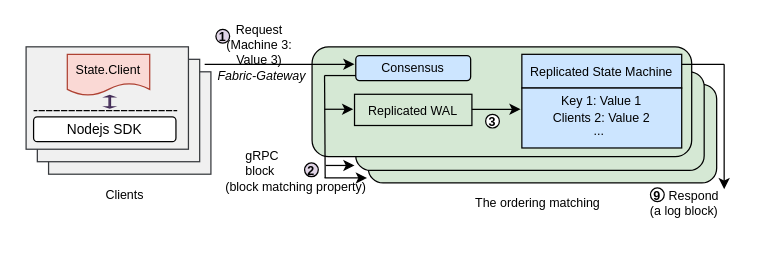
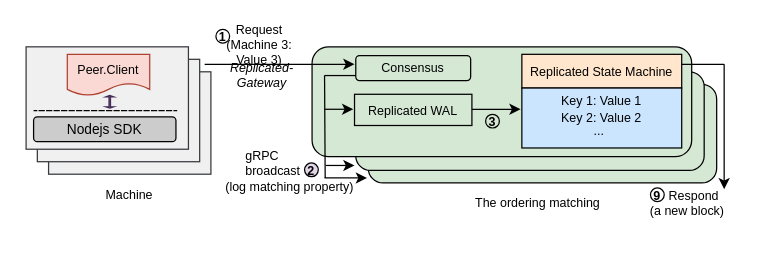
(223, 36) -> (223, 36)
(413, 68) -> (413, 68)
(108, 69) -> (108, 69)
(602, 71) -> (602, 71)
(262, 76) -> (262, 76)
(602, 118) -> (602, 118)
(493, 121) -> (493, 121)
(104, 129) -> (104, 129)
(259, 156) -> (259, 156)
(306, 187) -> (299, 187)
(126, 195) -> (128, 195)
(689, 211) -> (691, 211)
